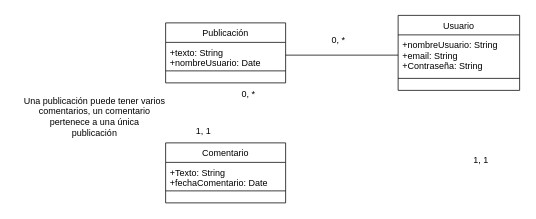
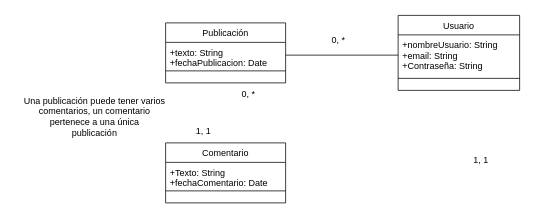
(201, 53) -> (201, 53)
